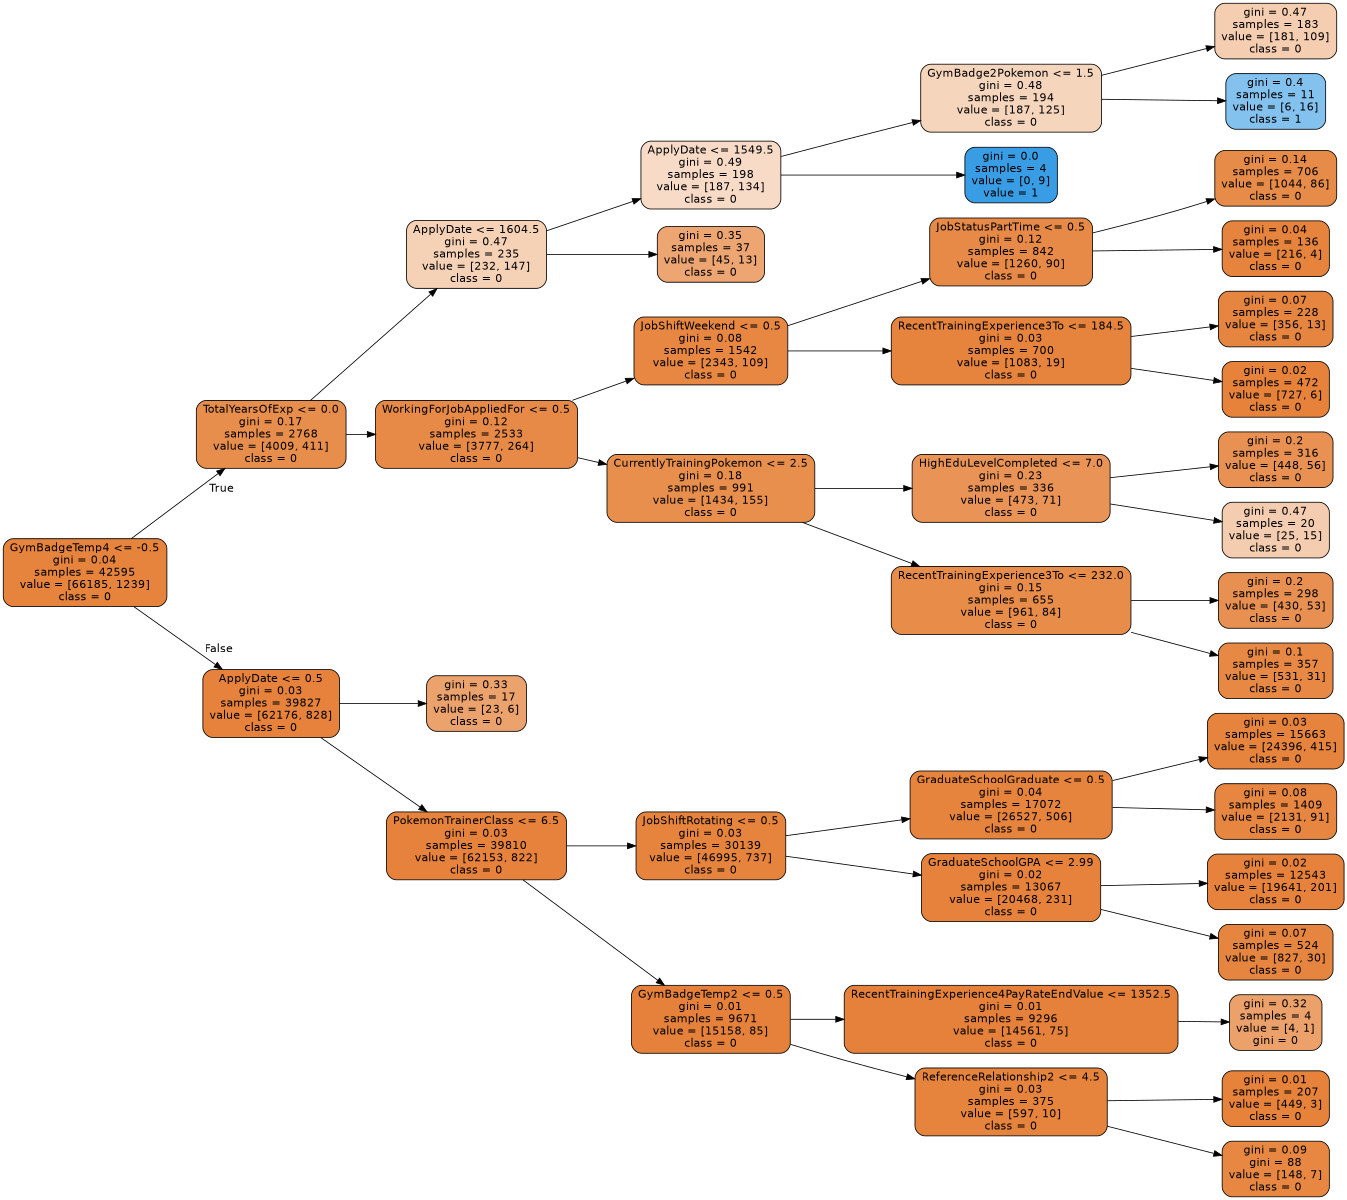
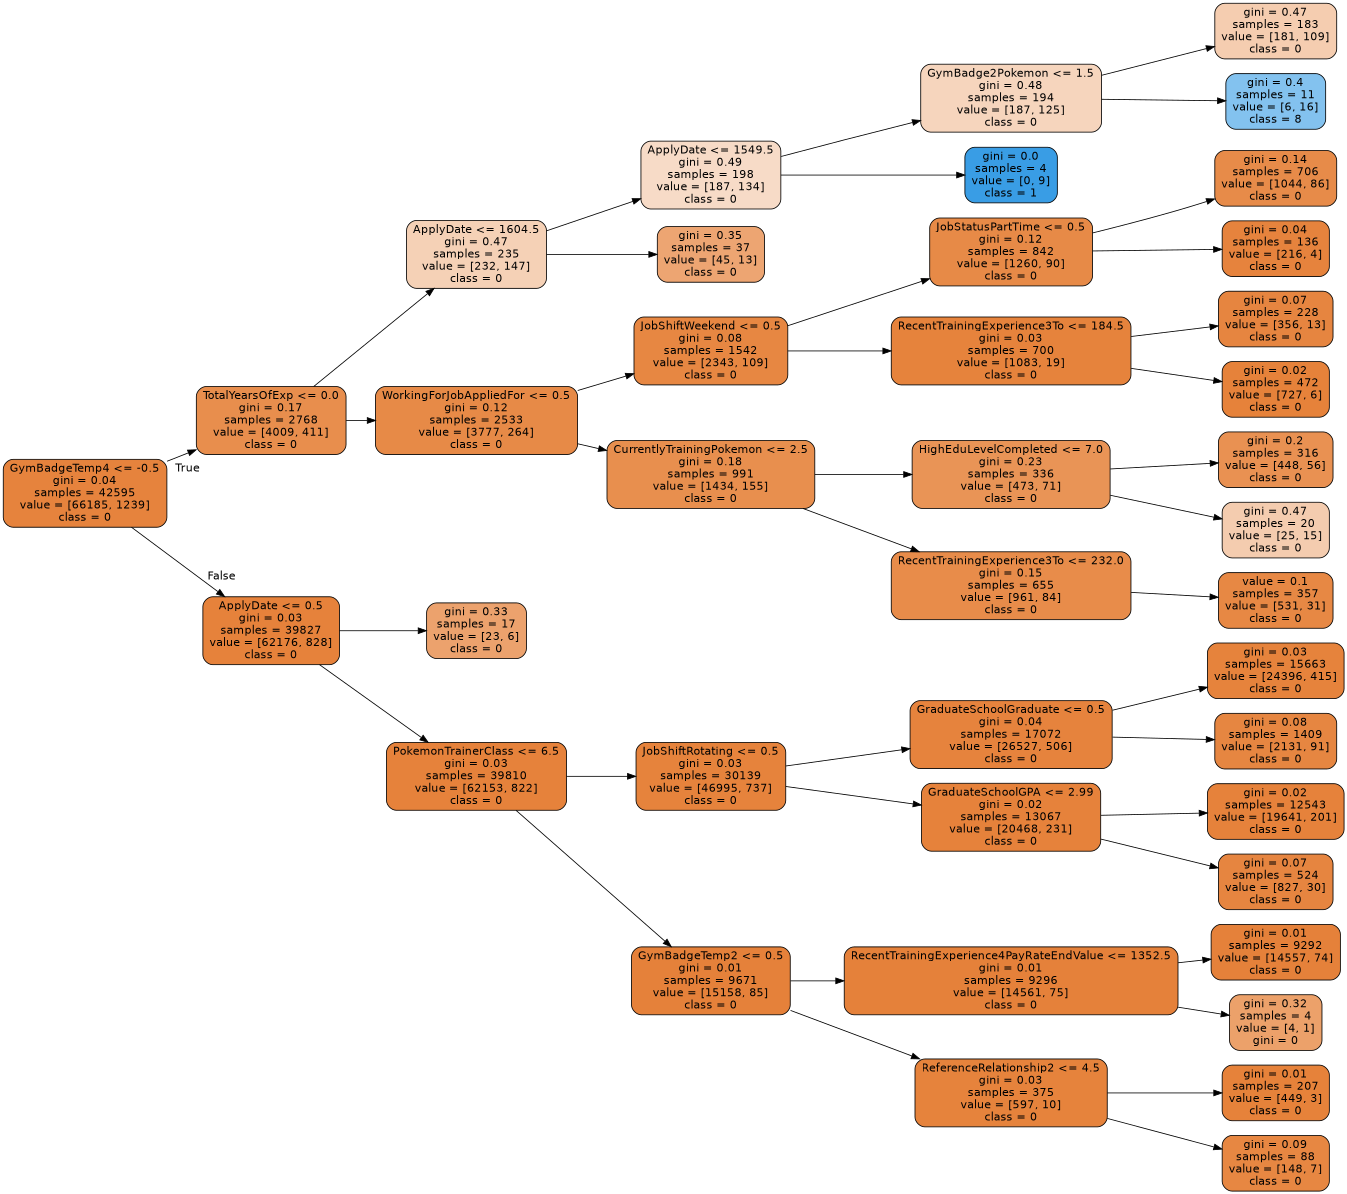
(1276, 101) -> (1276, 101)
(1011, 175) -> (1011, 175)
(1276, 600) -> none
(1276, 671) -> (1276, 600)
none -> (1276, 952)
(1276, 1169) -> (1276, 1163)
